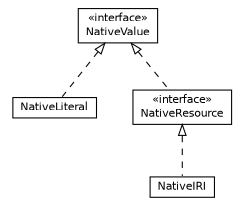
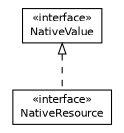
(55, 107) -> none
(182, 187) -> none
